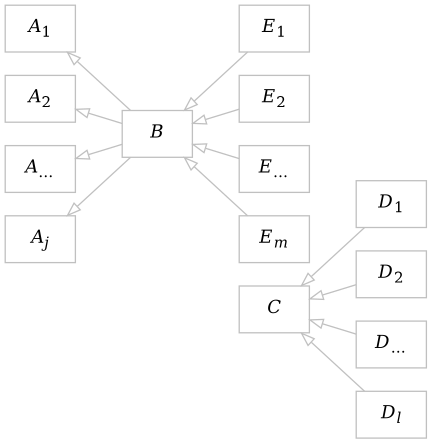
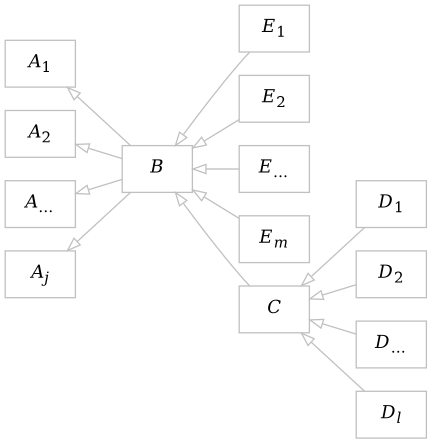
none -> (216, 246)
